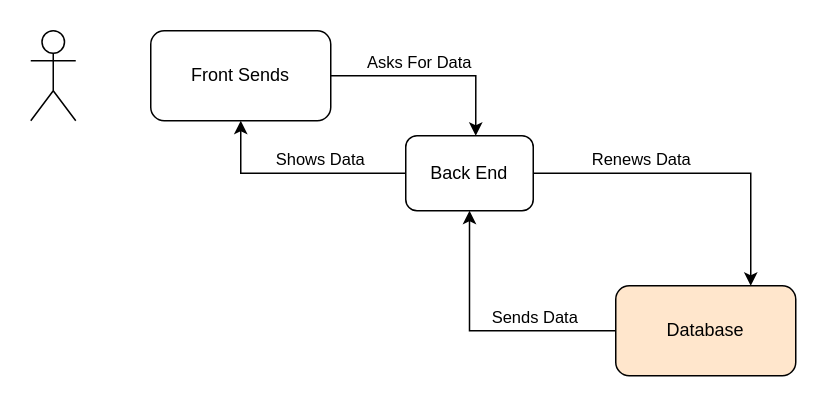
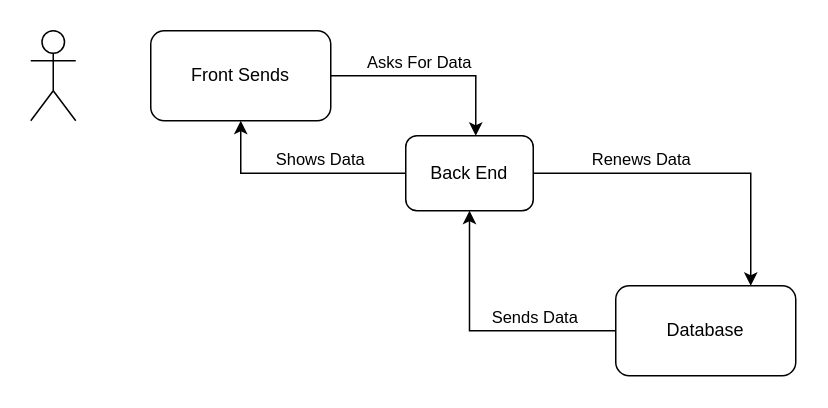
(706, 331) -> (706, 331)
